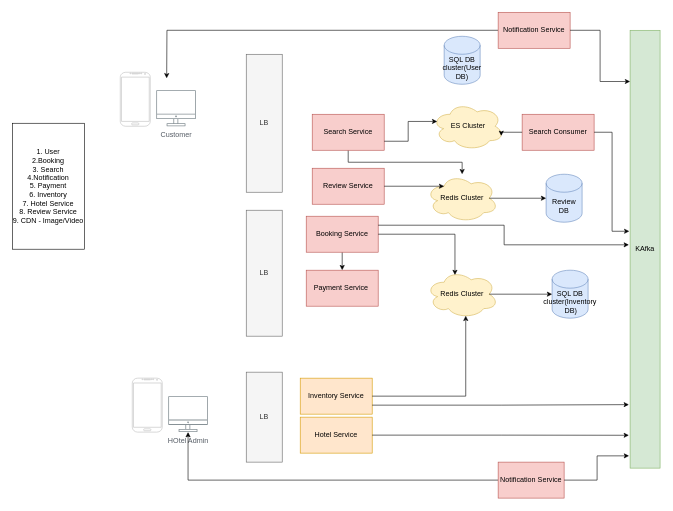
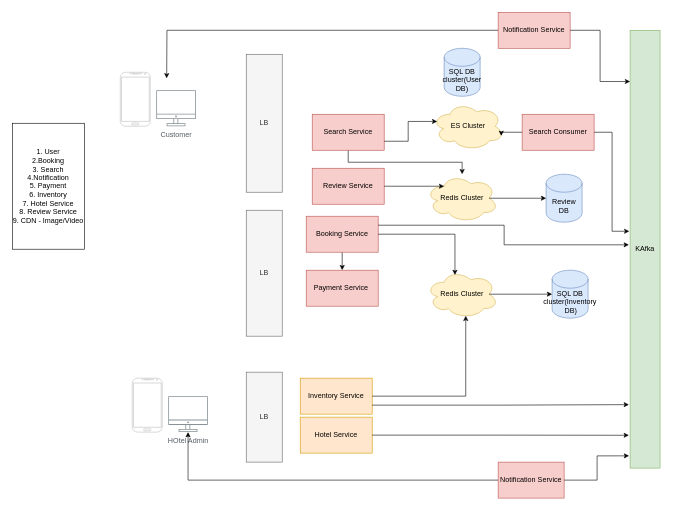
(462, 60) -> (462, 72)
